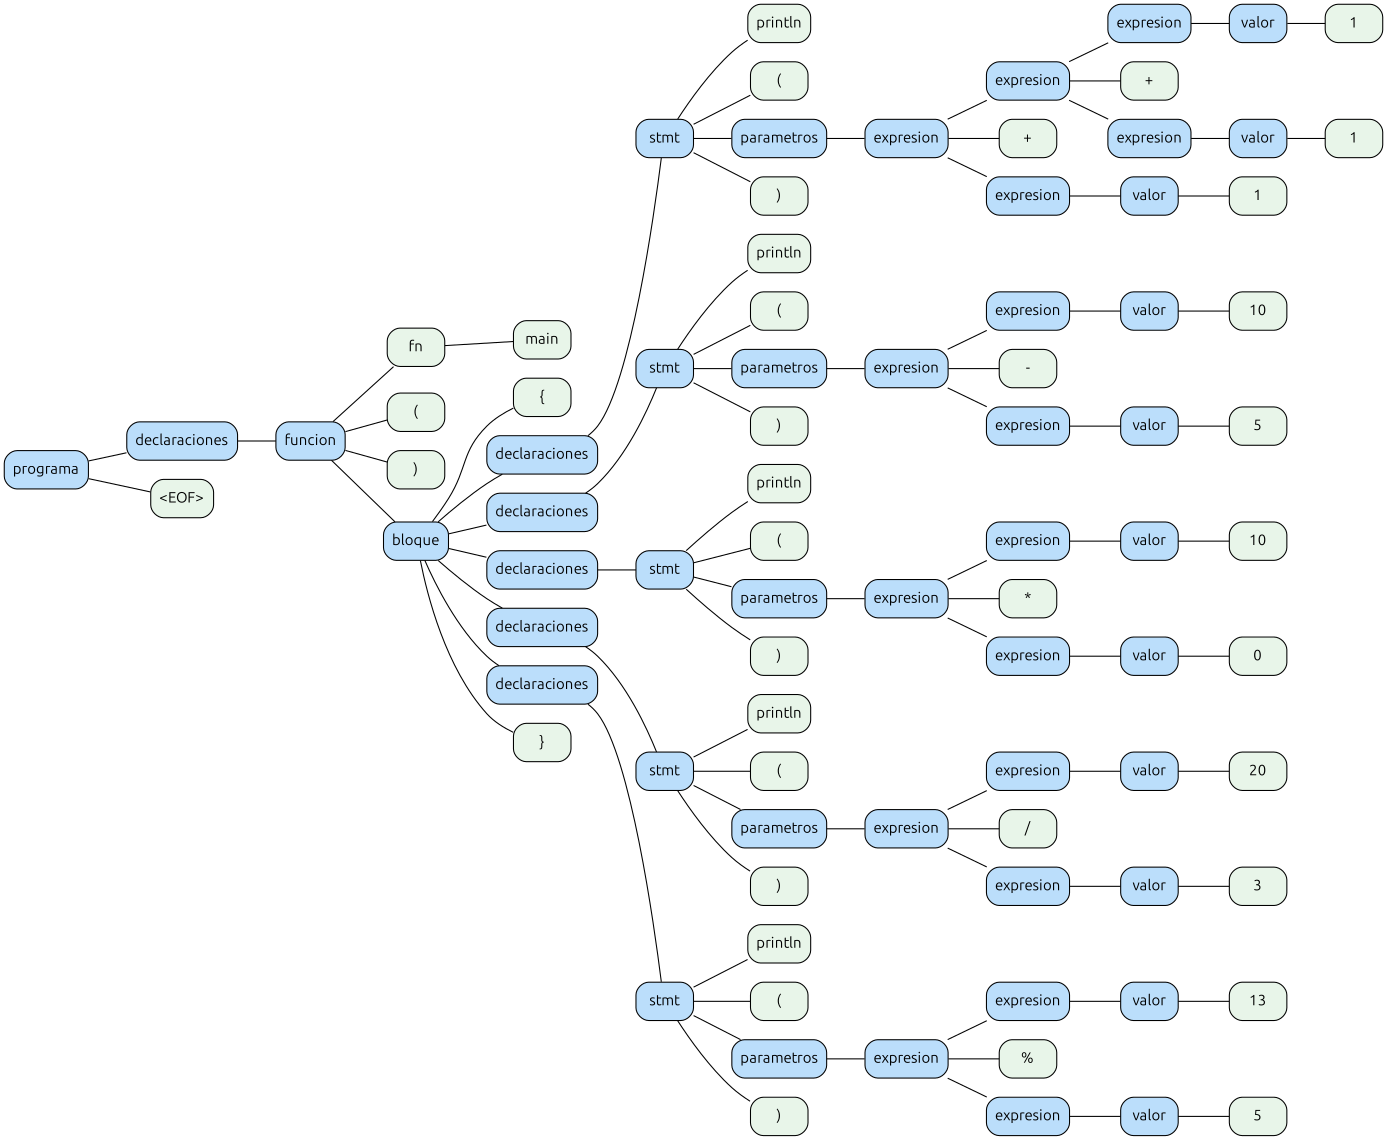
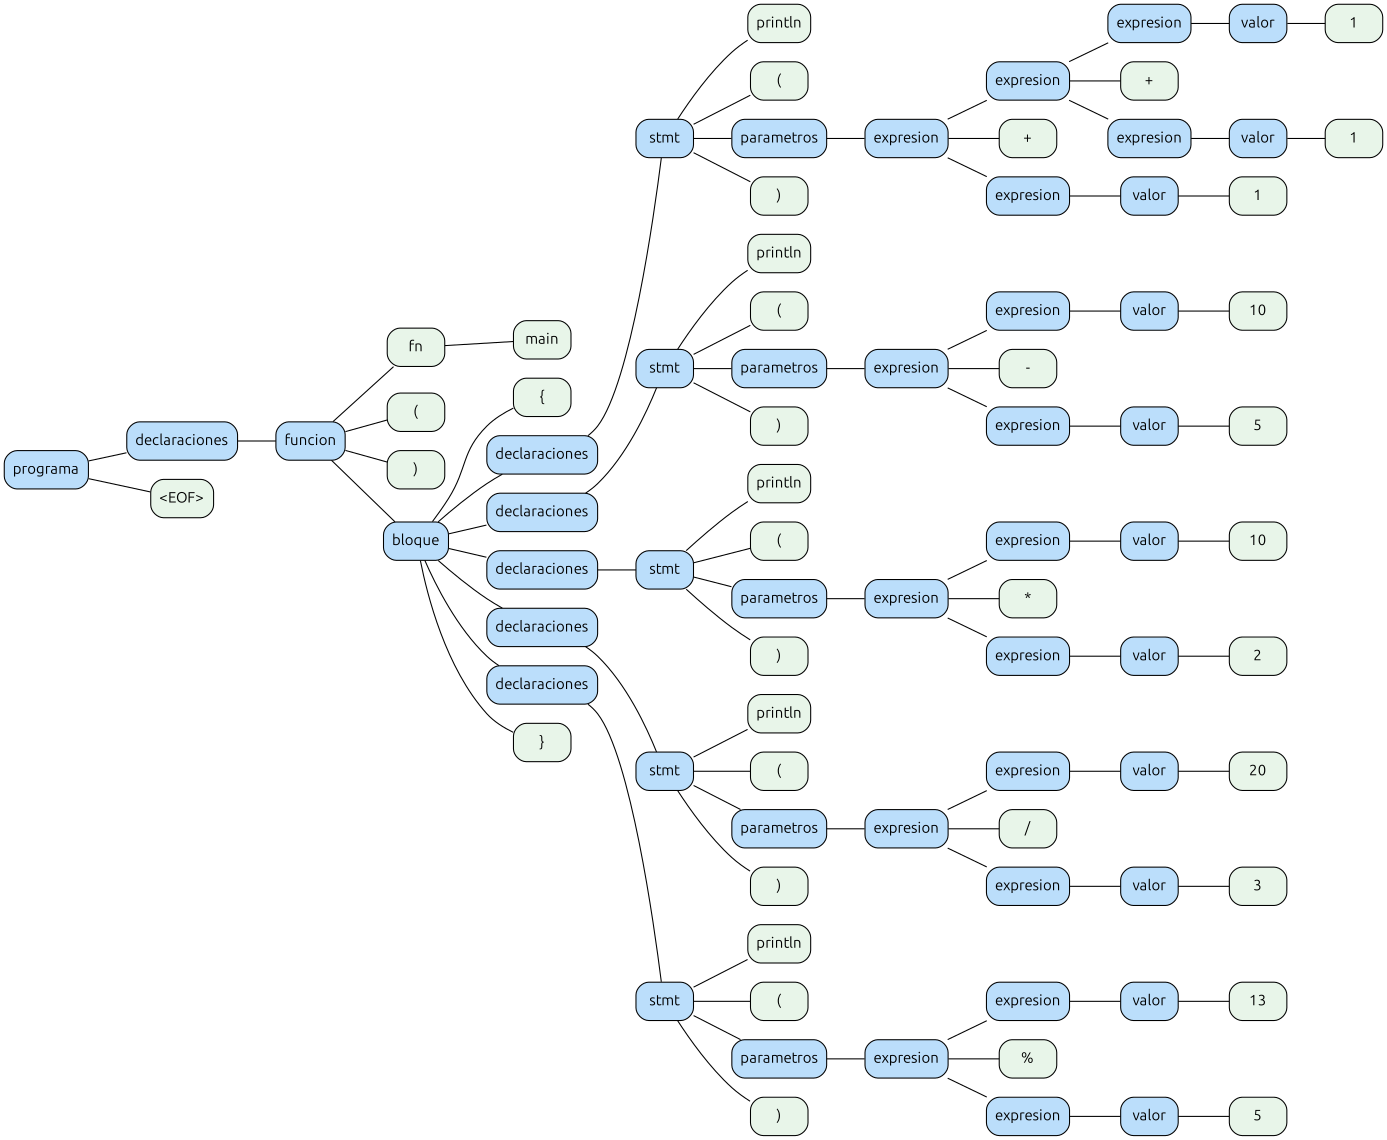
(1258, 656) -> (1258, 656)
